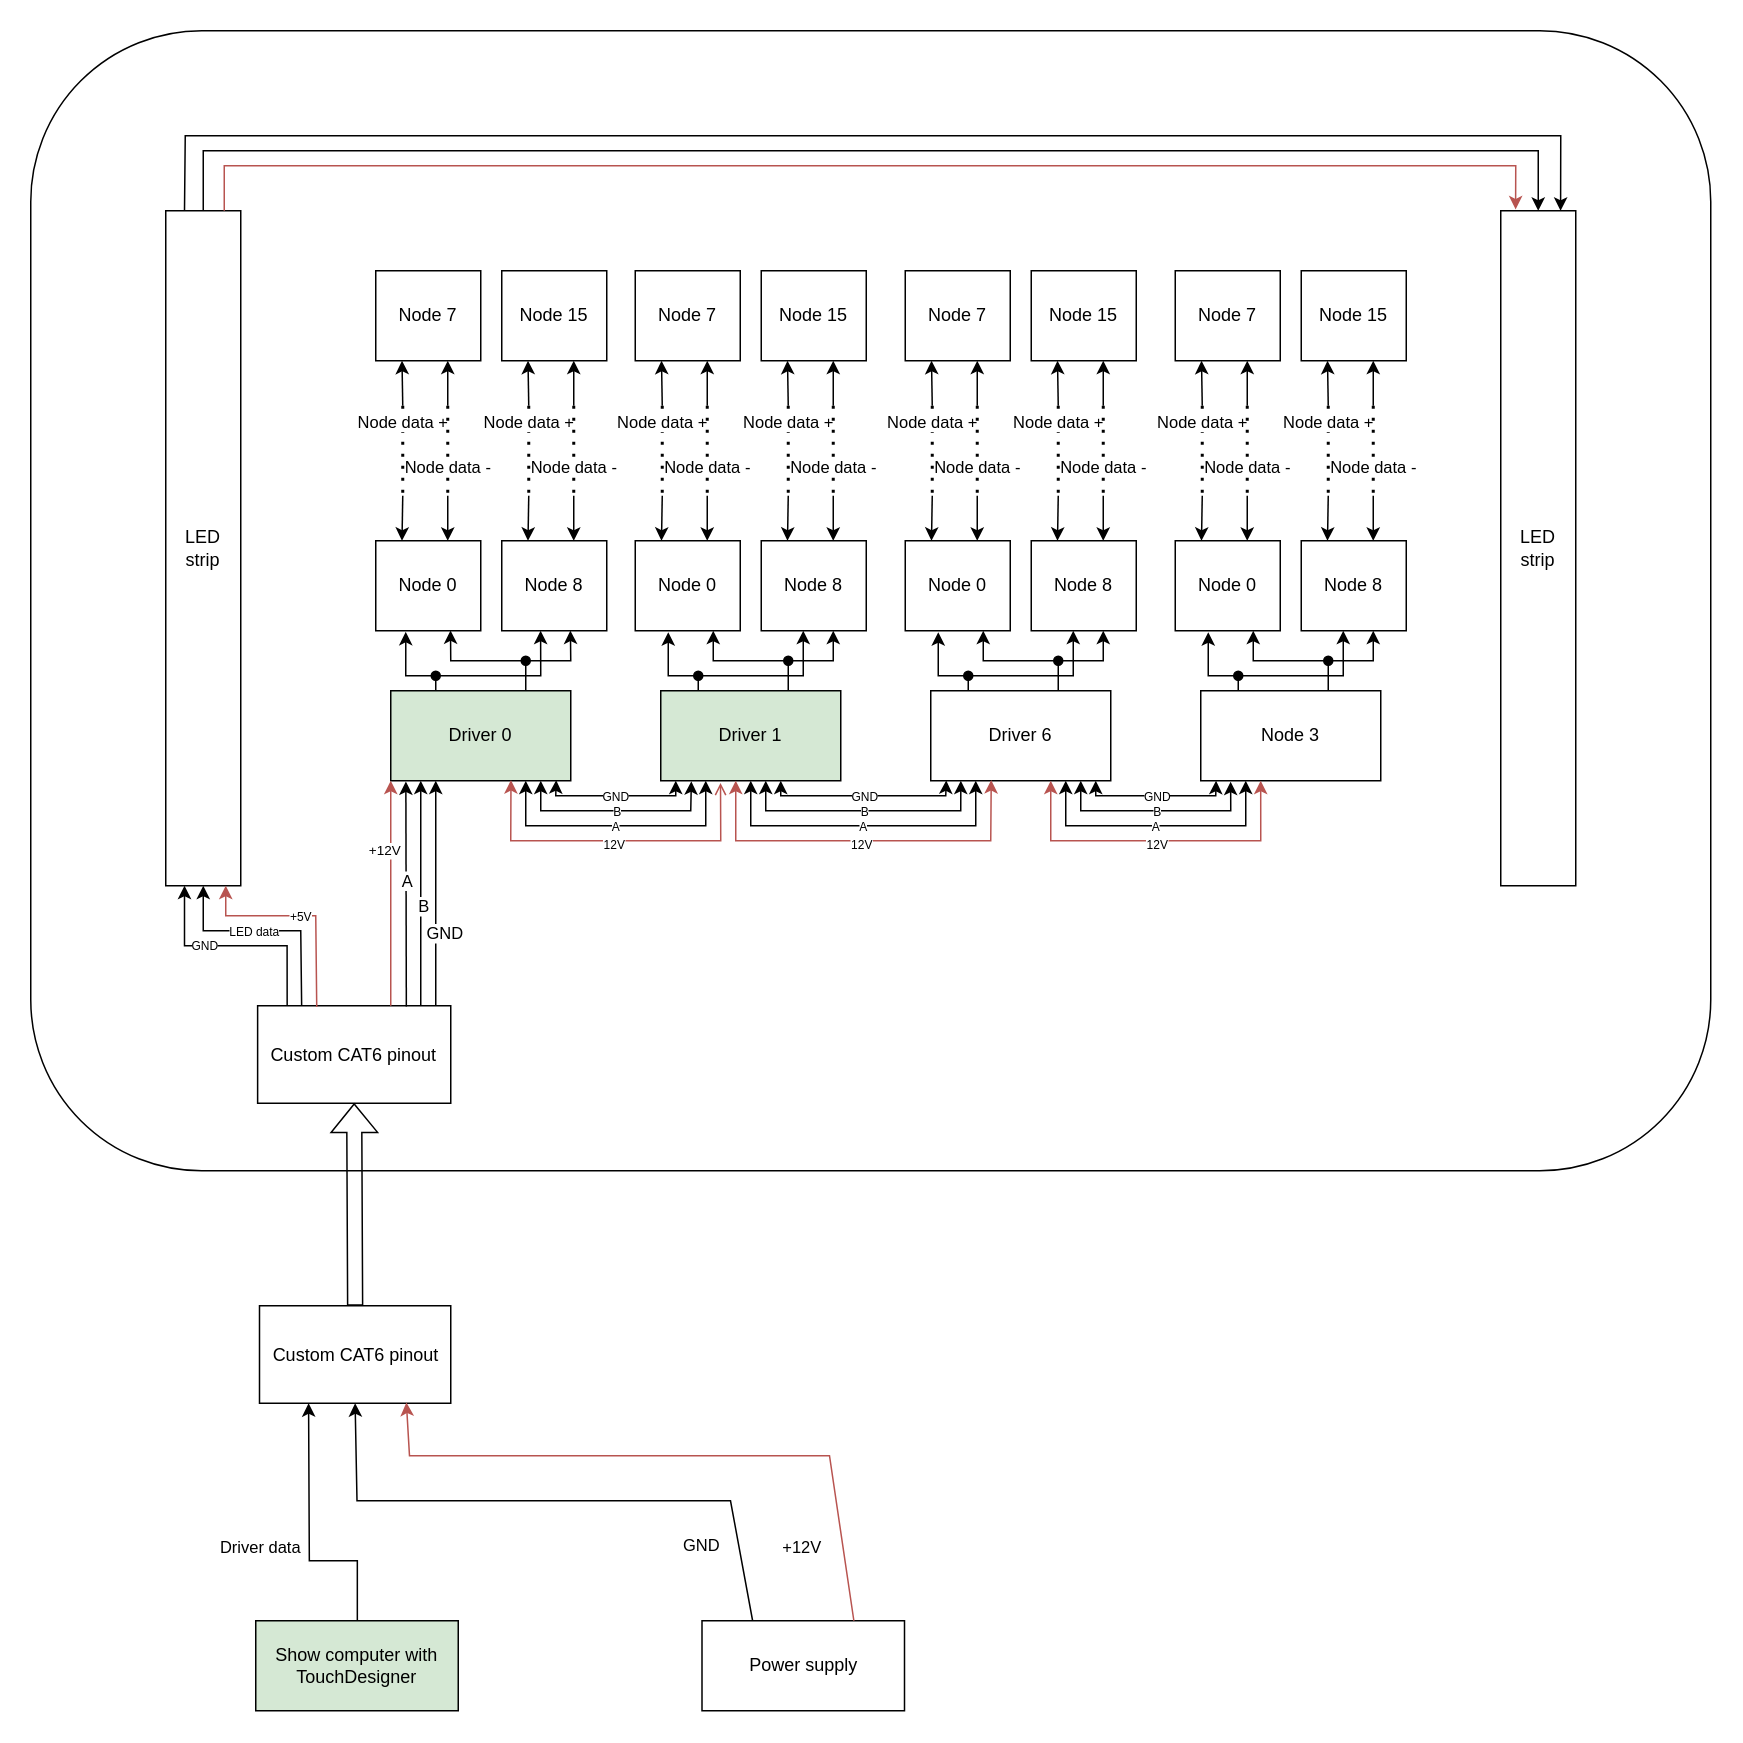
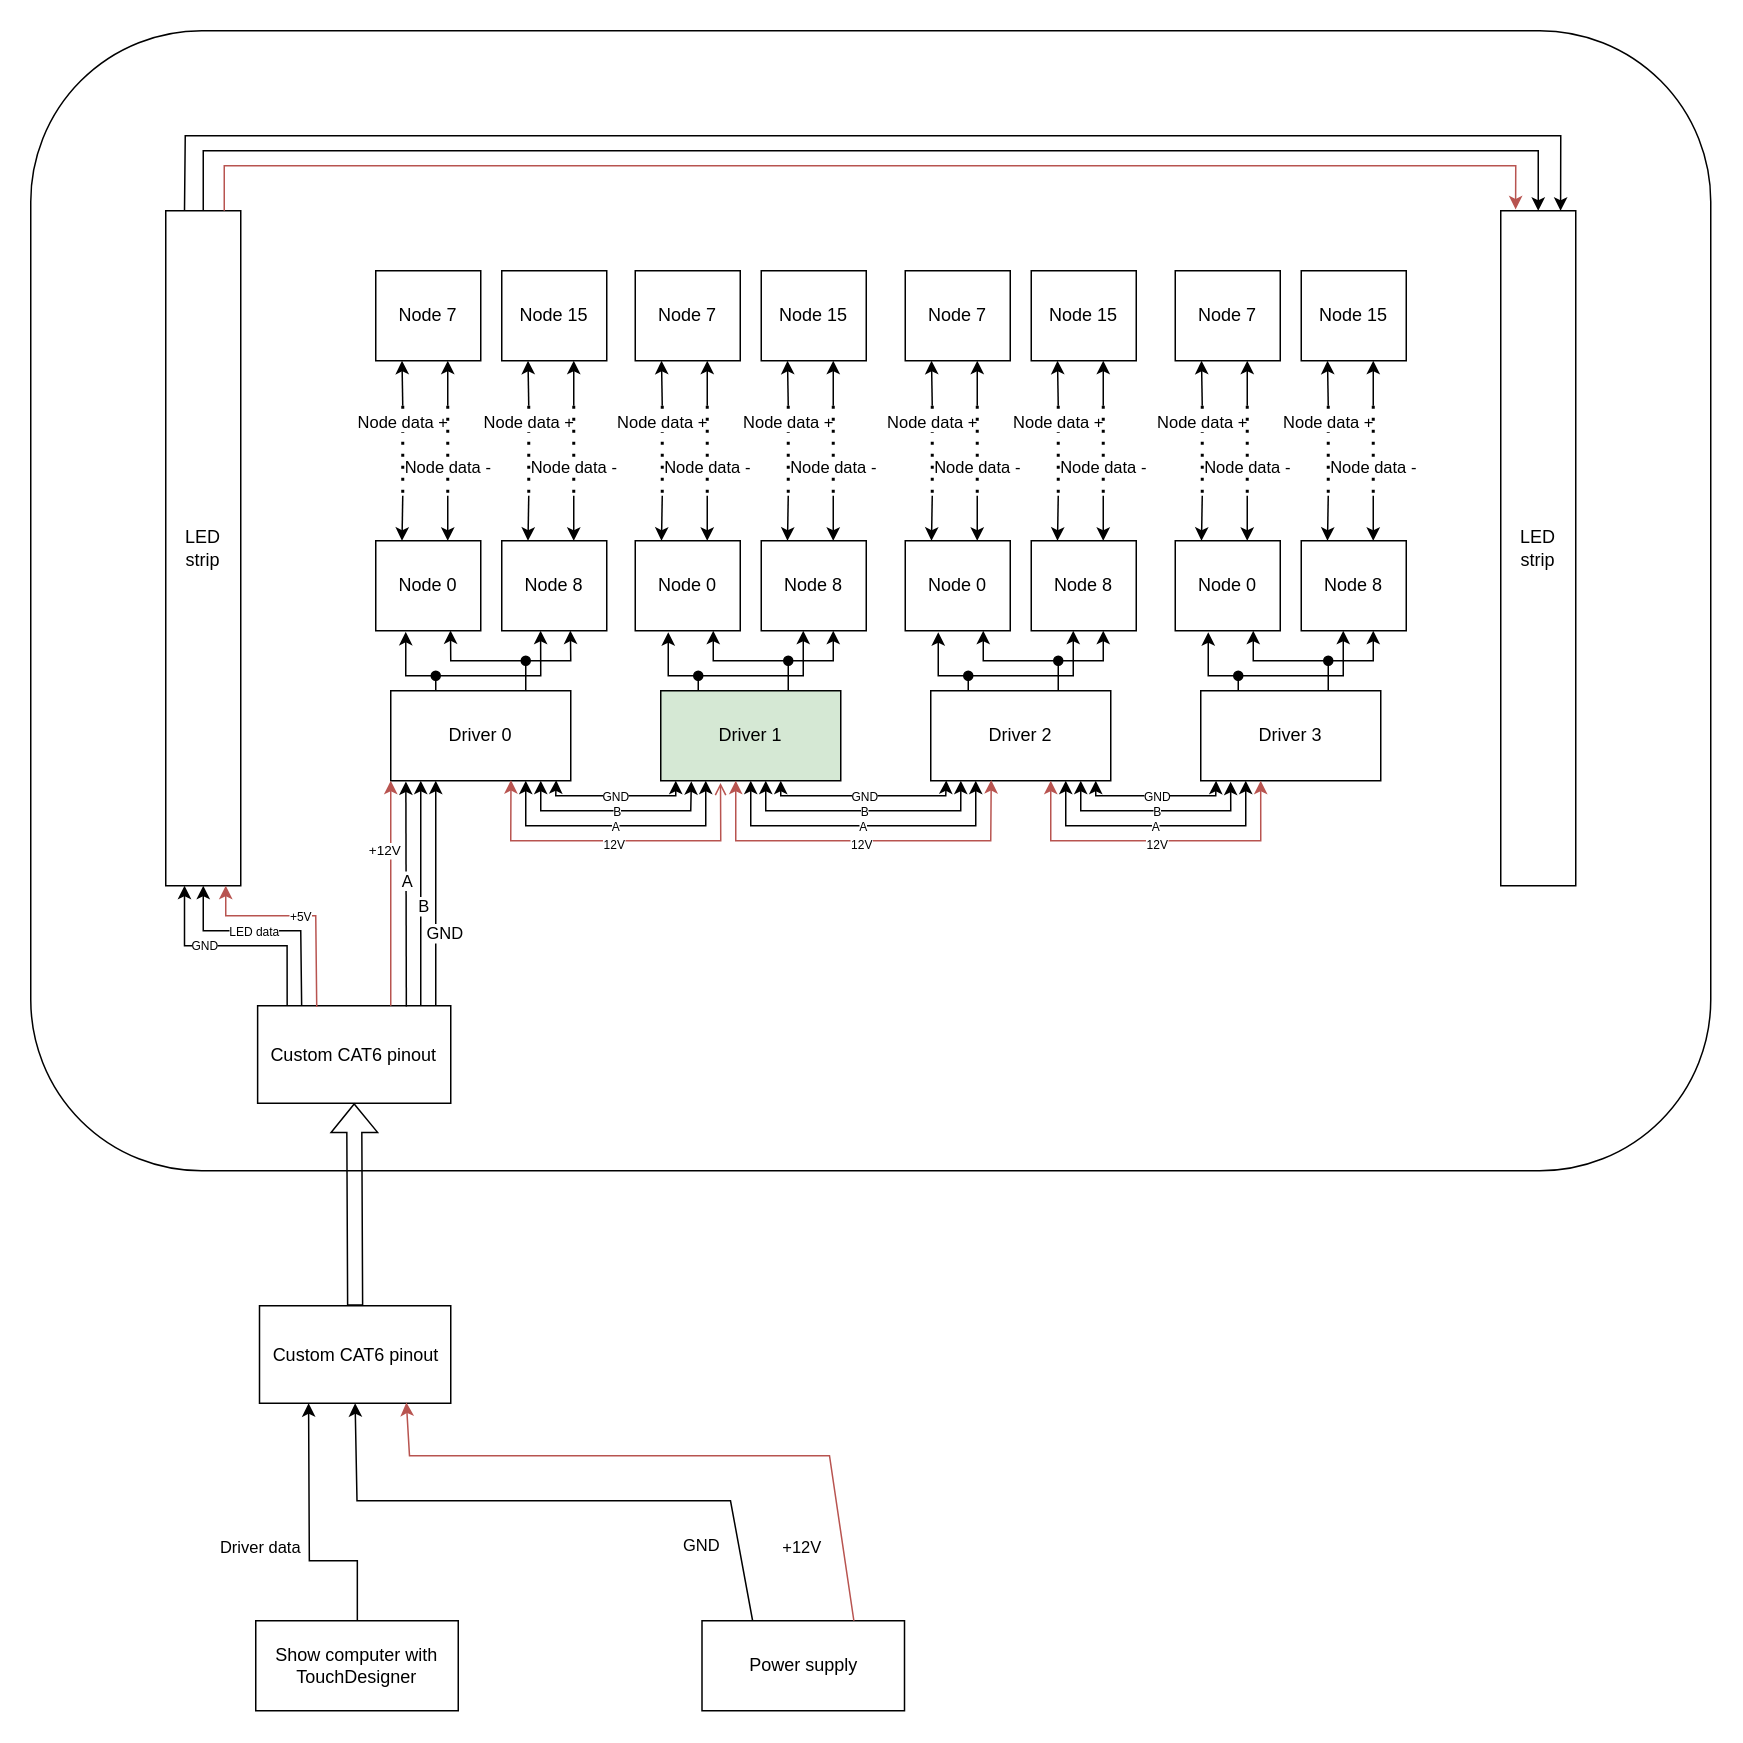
(481, 736) -> (481, 736)
(1021, 736) -> (1021, 736)
(1291, 736) -> (1291, 736)
(357, 1666) -> (357, 1666)
